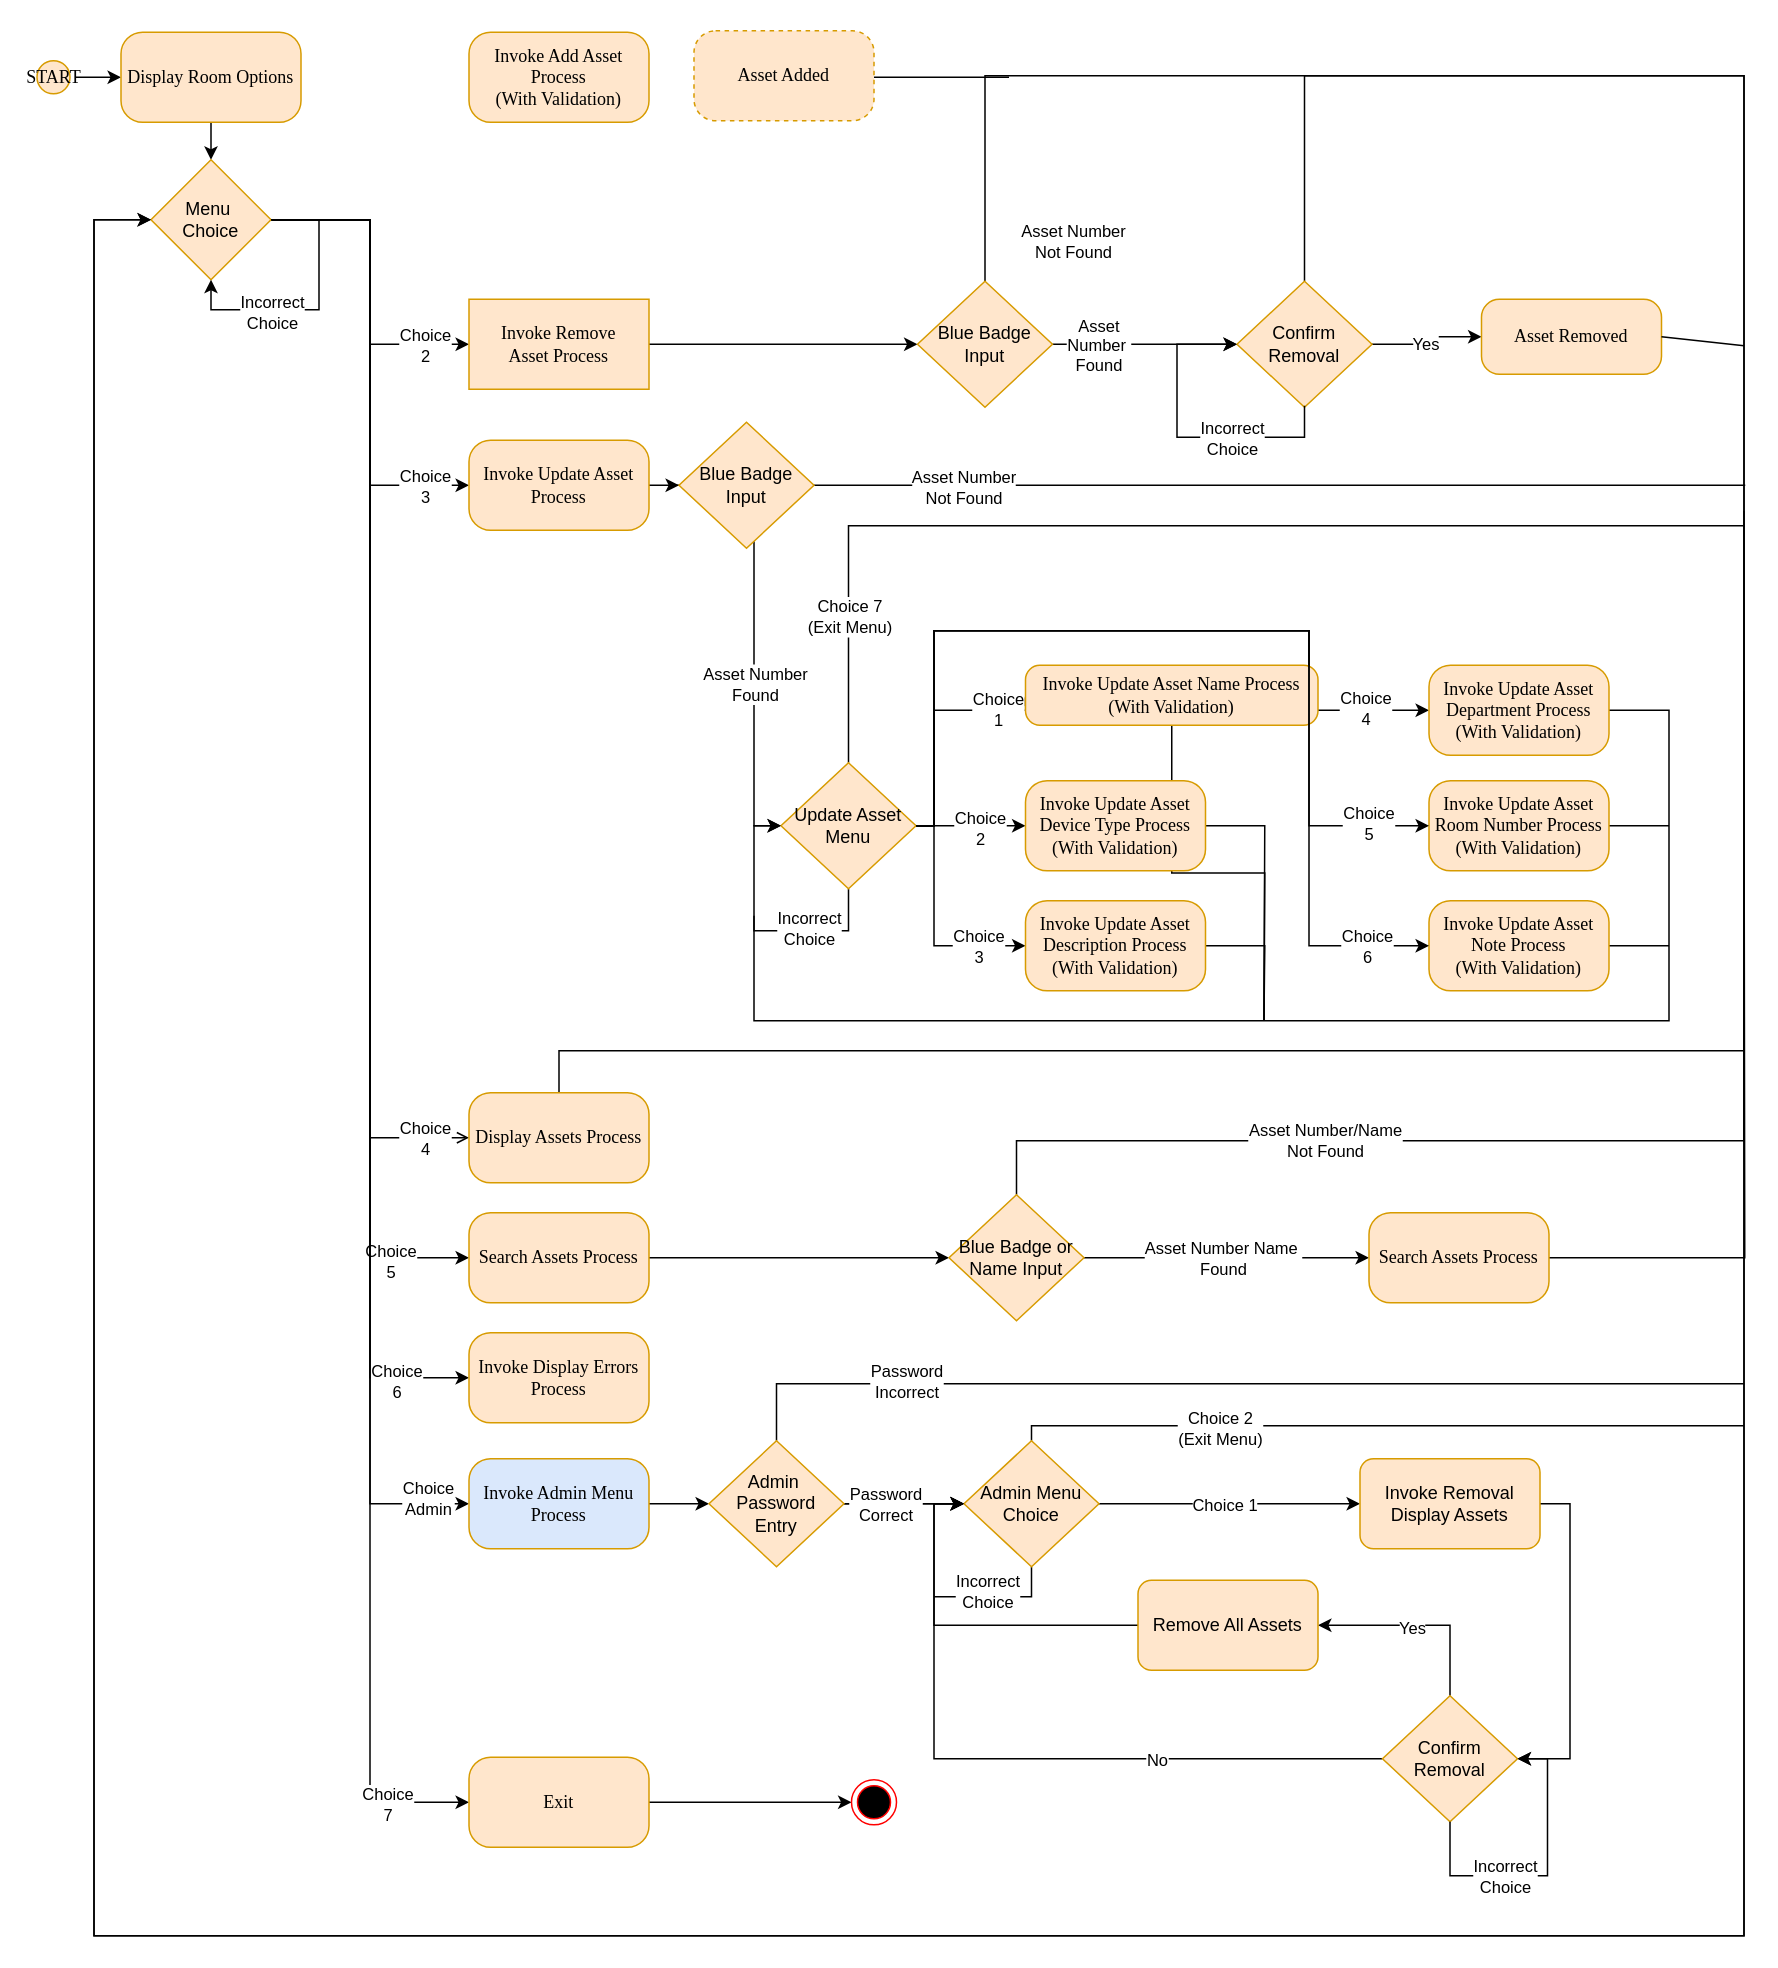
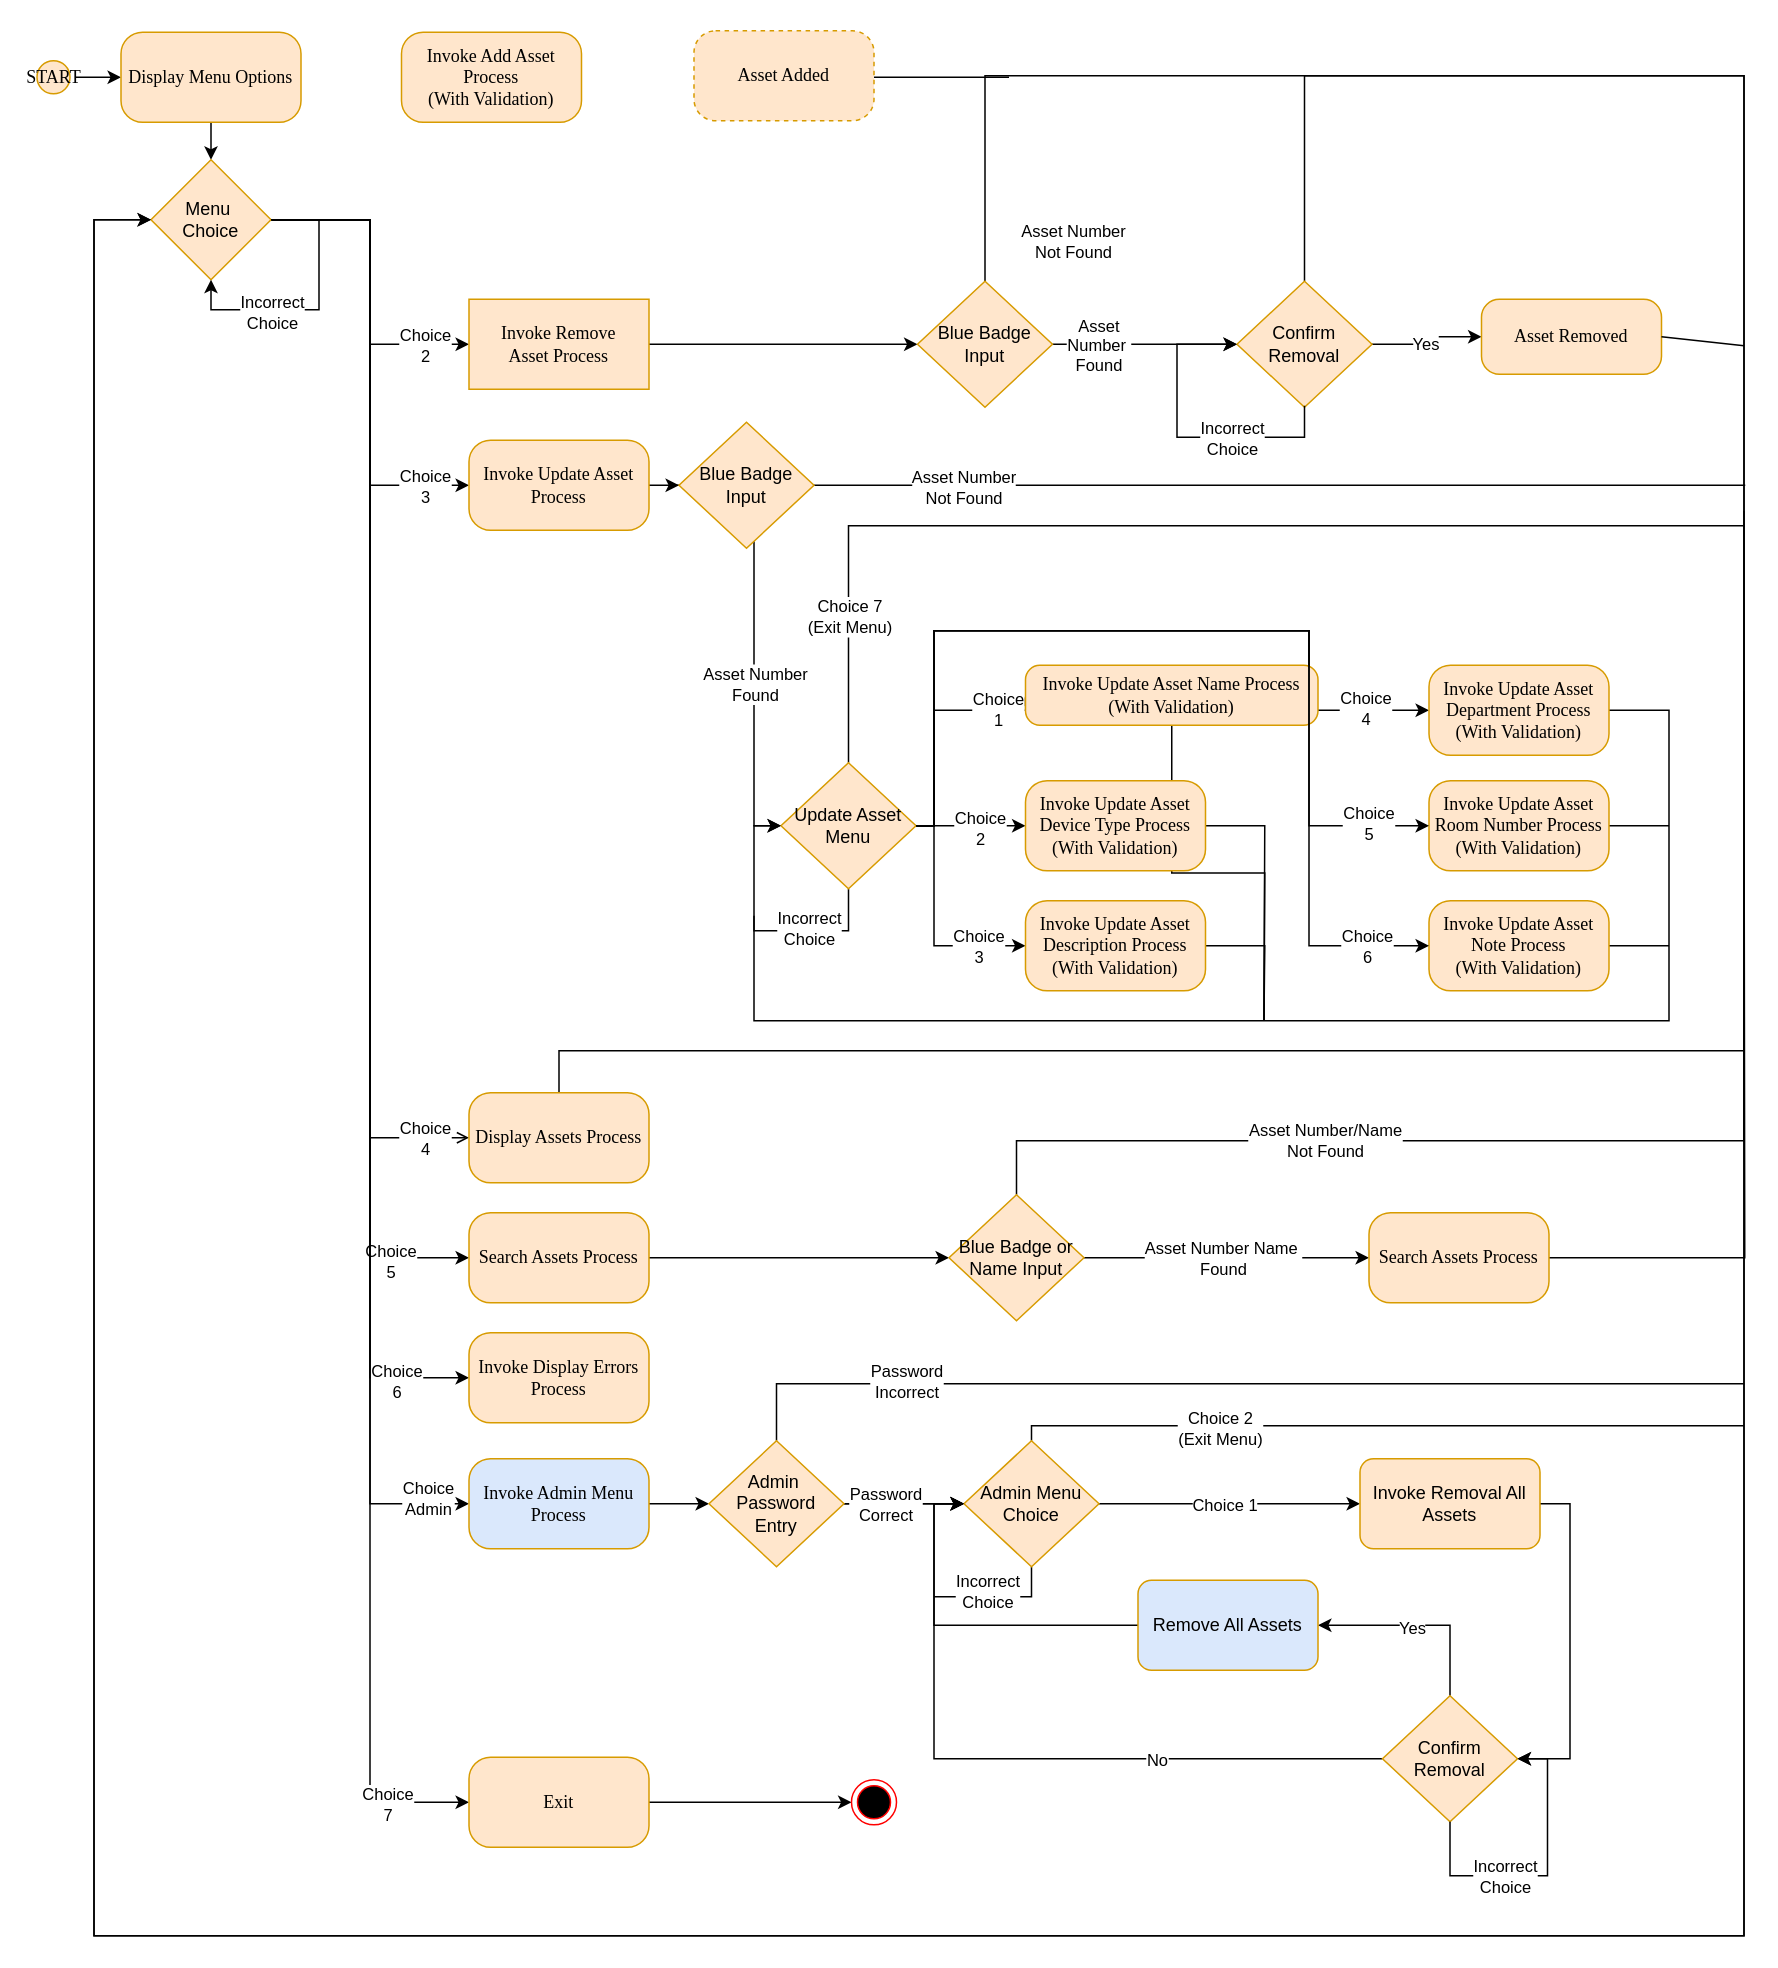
(211, 77) -> (211, 77)
(559, 77) -> (491, 77)
(1450, 1504) -> (1450, 1504)
(1228, 1625) -> (1228, 1625)
